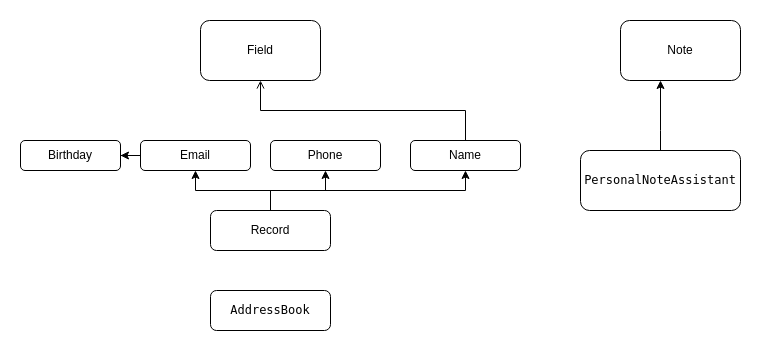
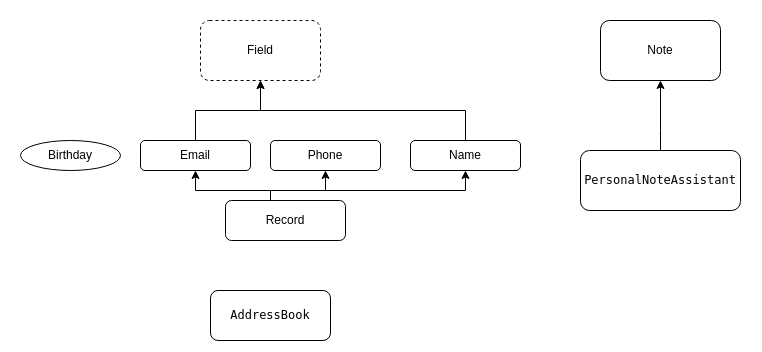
(261, 51) -> (261, 51)
(681, 51) -> (661, 51)
(261, 84) -> (263, 111)
(71, 156) -> (71, 156)
(127, 156) -> (212, 111)
(271, 231) -> (286, 221)
(271, 311) -> (271, 316)
